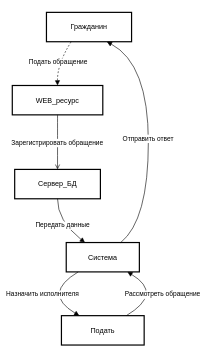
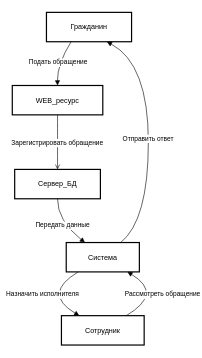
(67, 49) -> (67, 49)
(103, 331) -> (103, 331)
